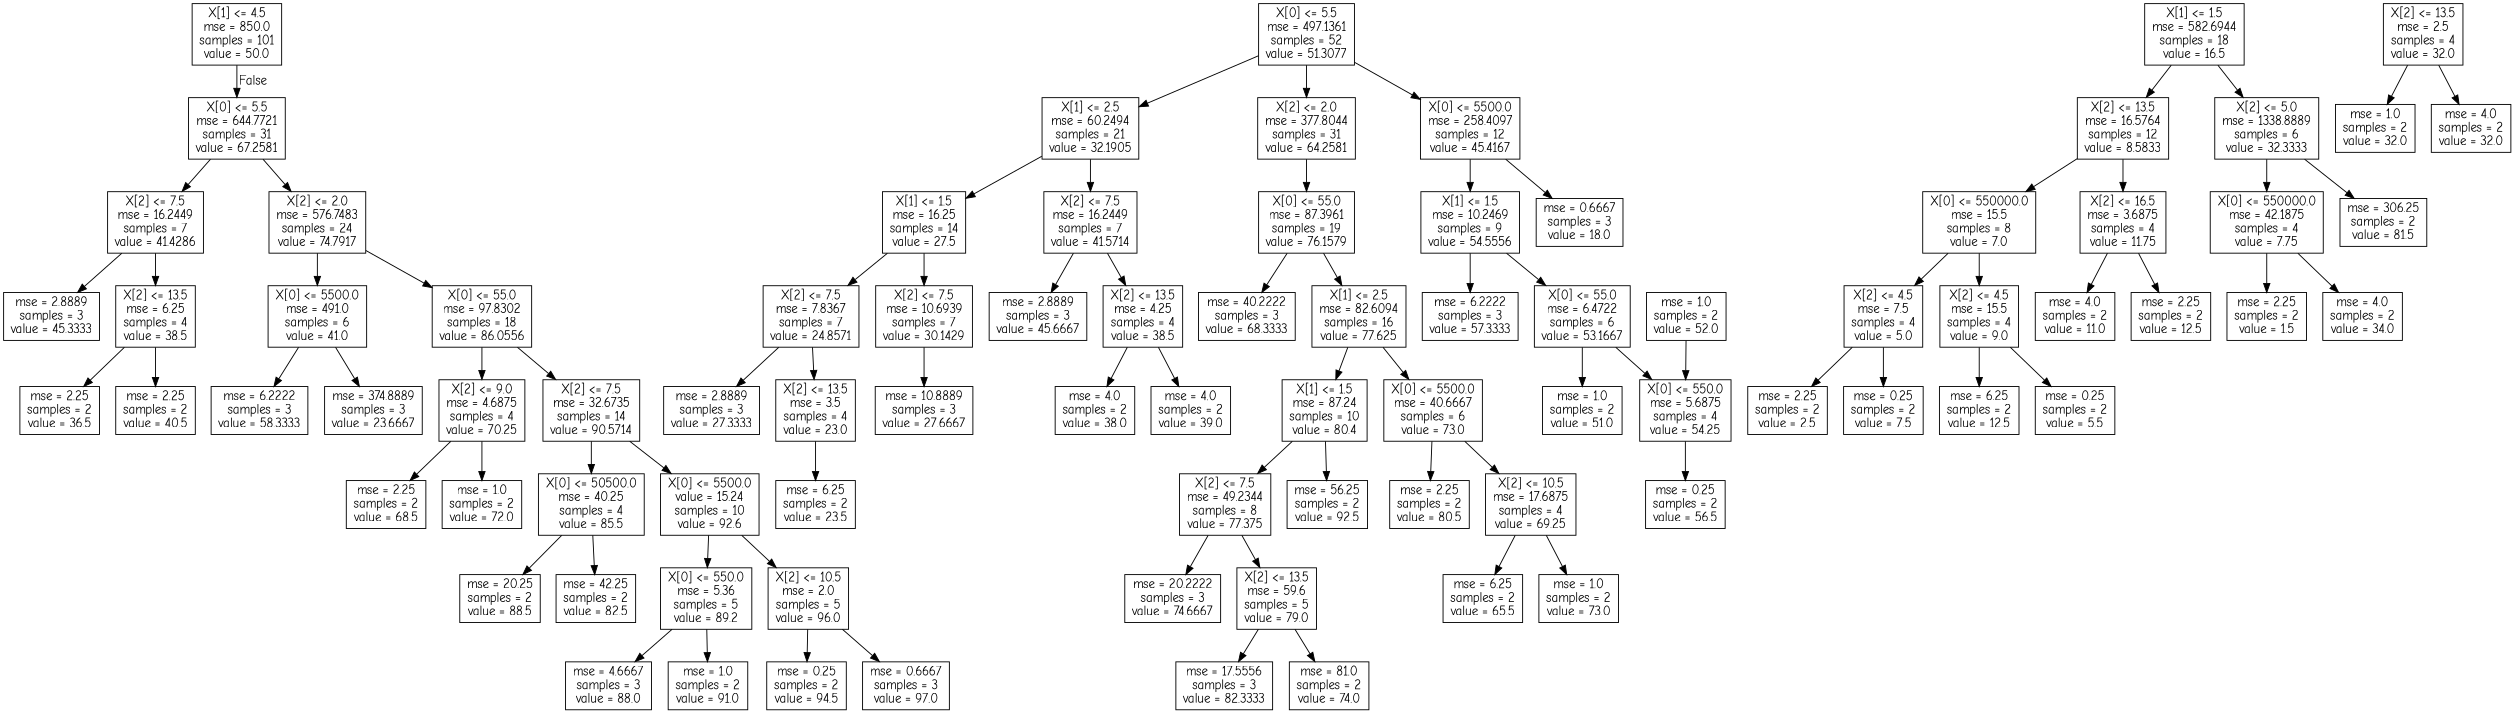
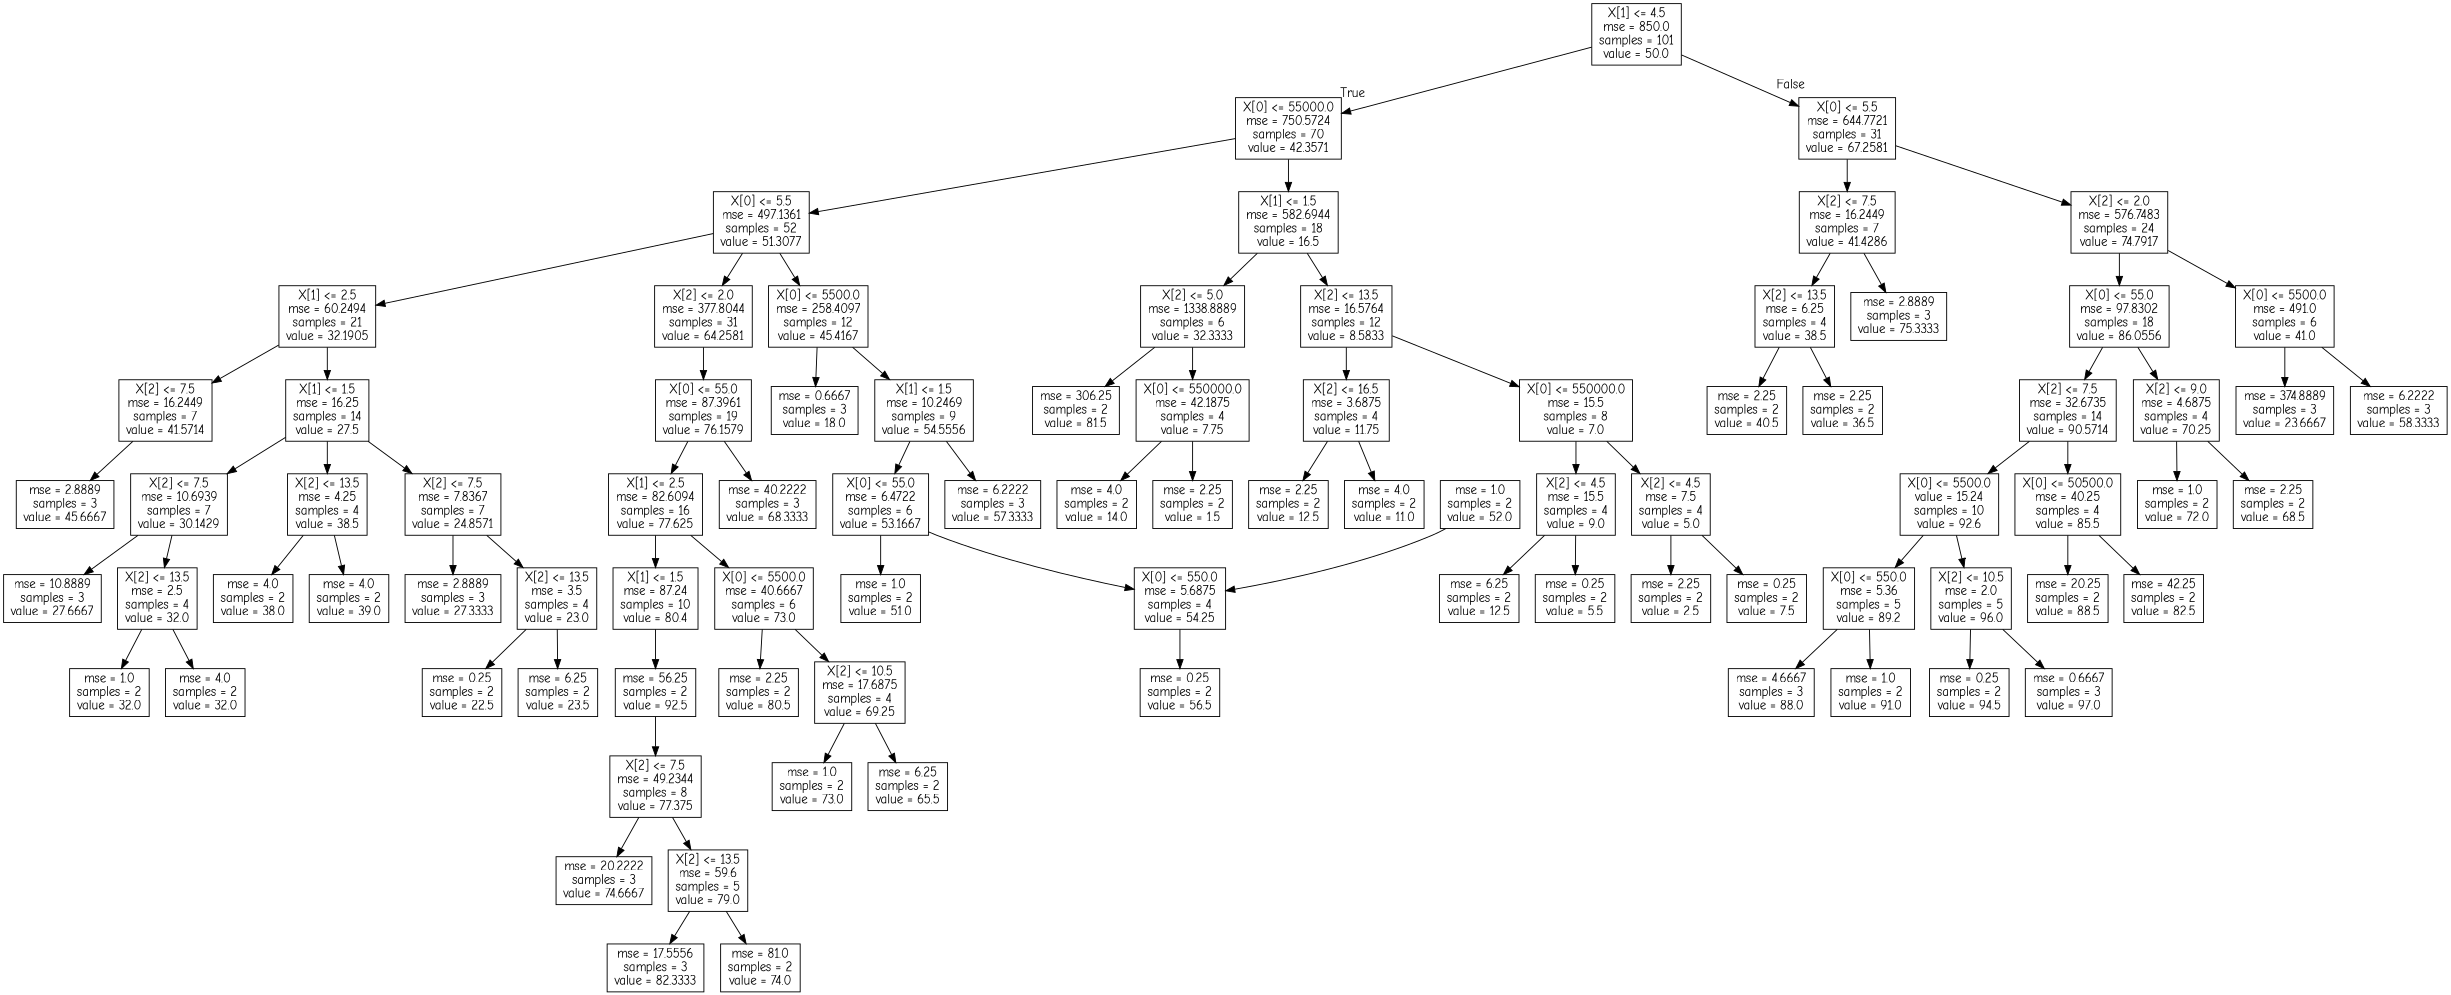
none -> (1288, 128)
(1114, 265) -> (327, 453)
(52, 316) -> (1899, 316)
(2363, 316) -> (1097, 505)
(1278, 454) -> (656, 732)
none -> (169, 547)
none -> (462, 693)
